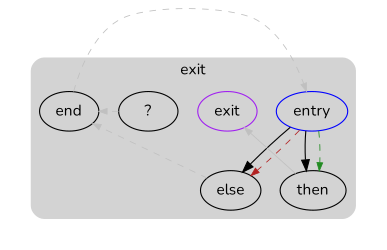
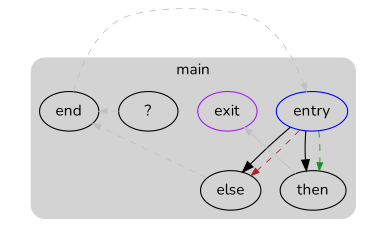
(193, 70) -> (193, 70)
